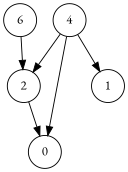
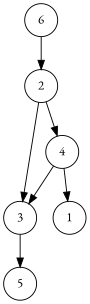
(49, 49) -> (50, 114)
(45, 152) -> (20, 218)
none -> (20, 284)
